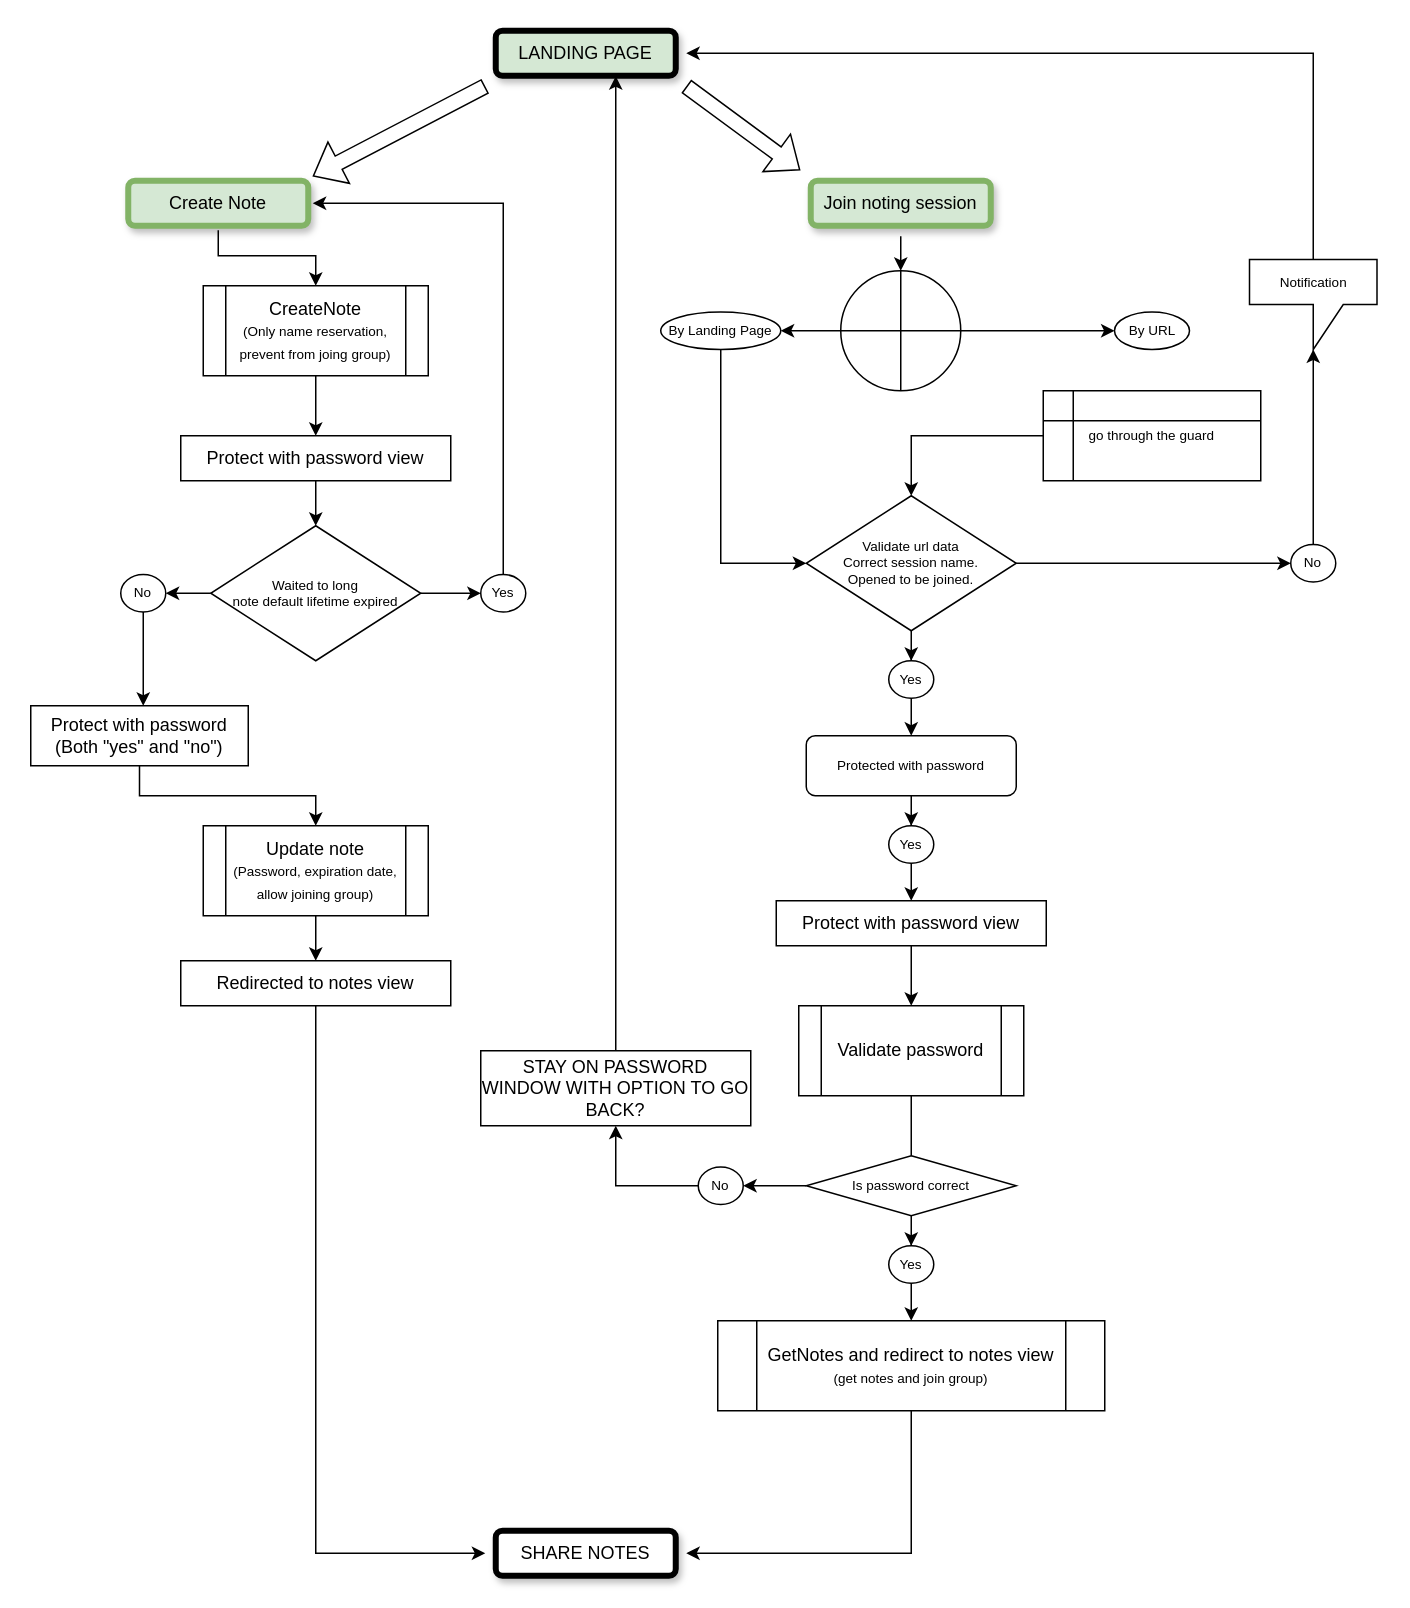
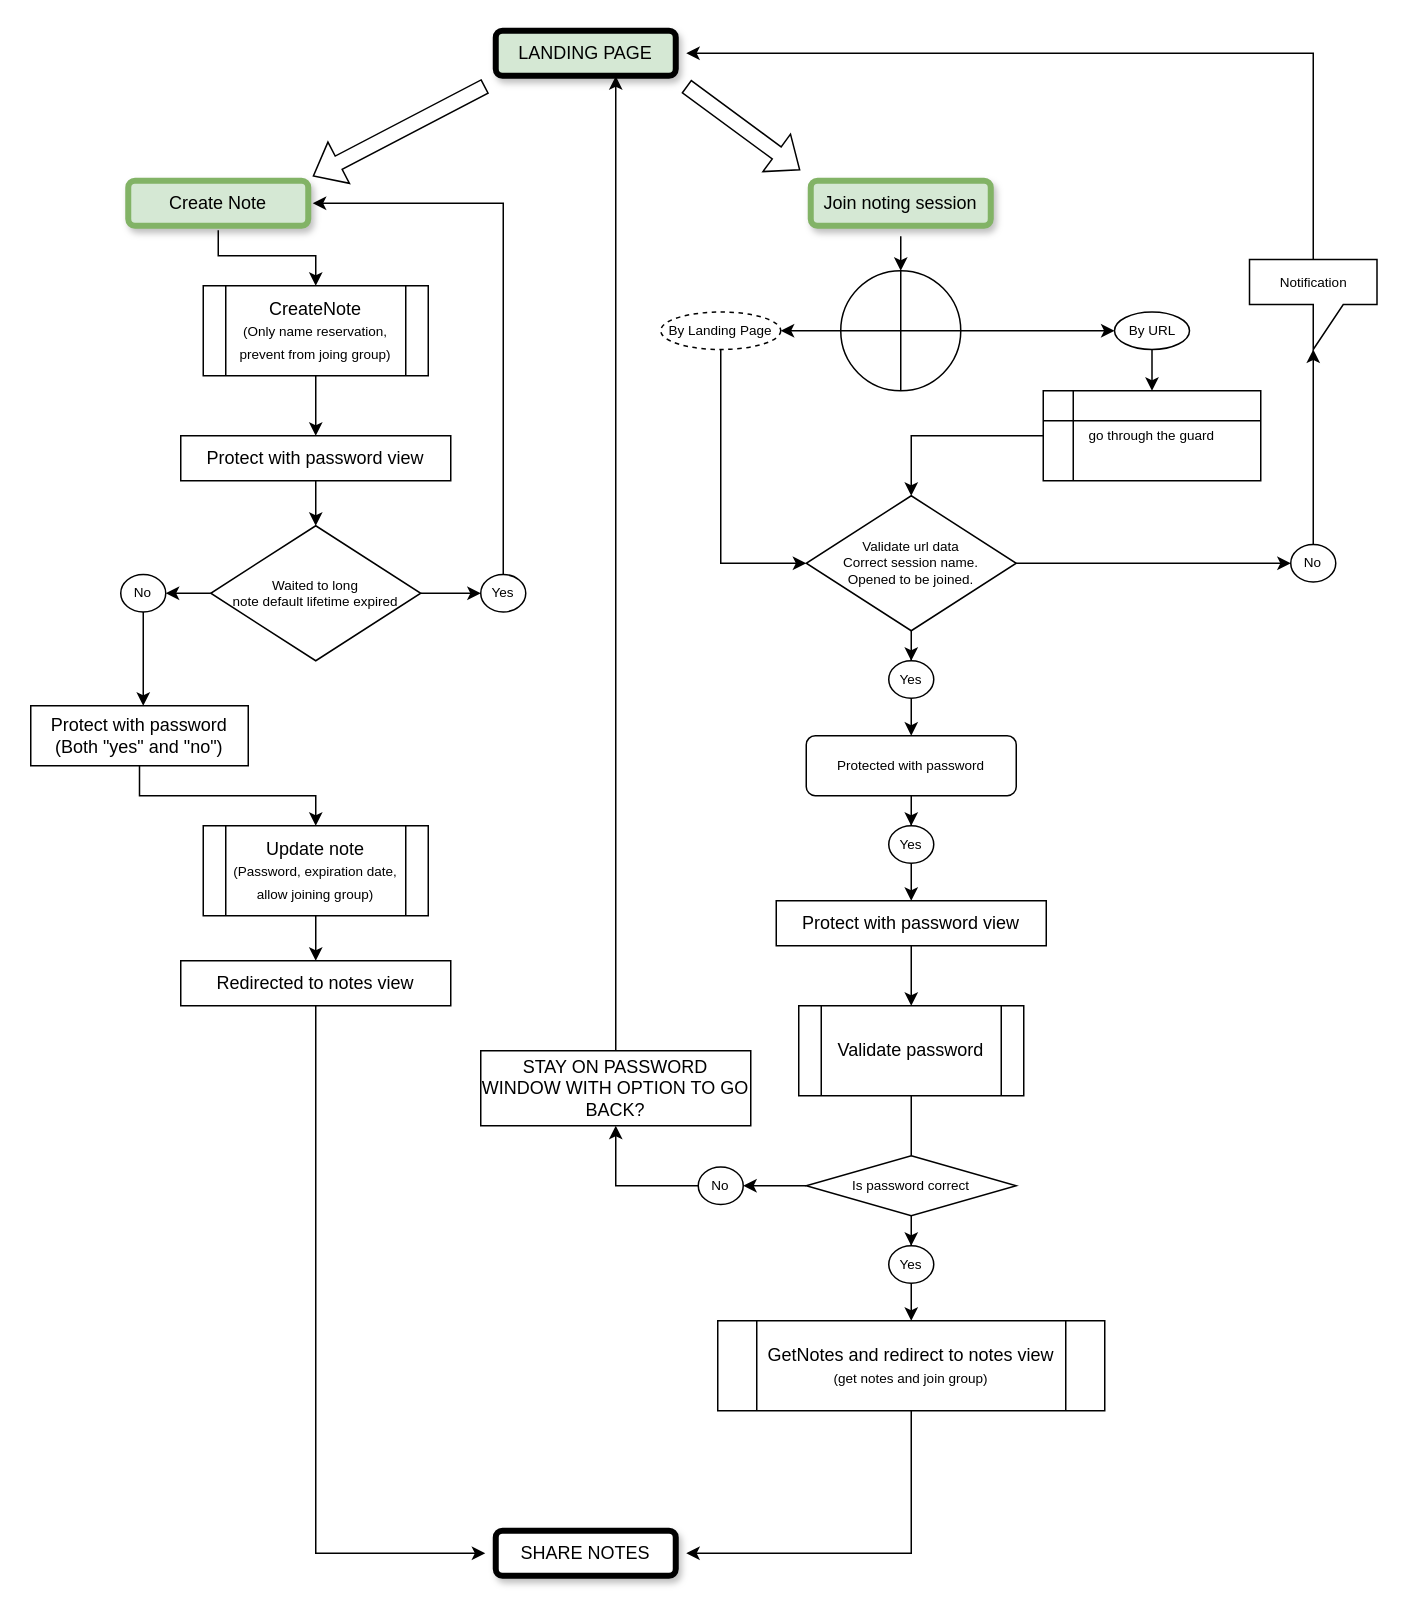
(721, 331) -> (721, 331)
none -> (1152, 375)
